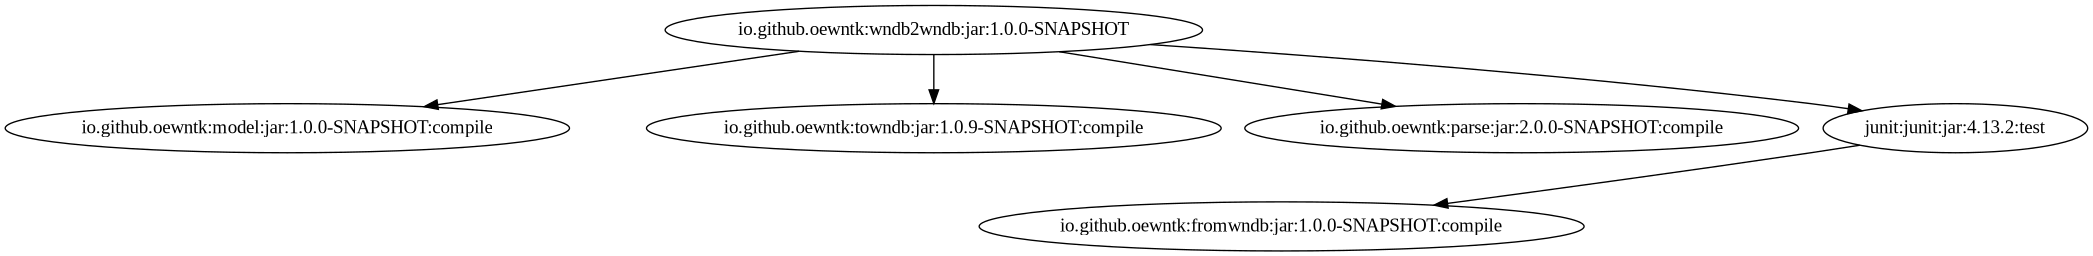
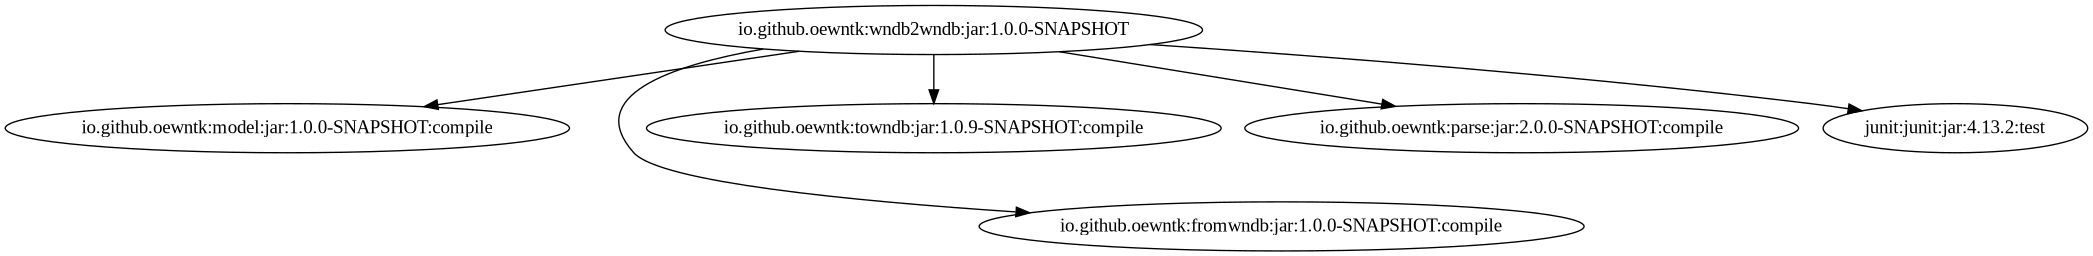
(1654, 175) -> (720, 181)
